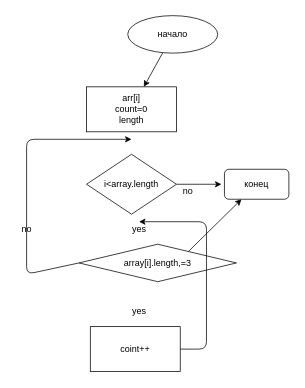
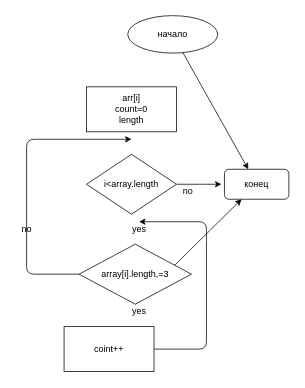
(155, 67) -> (214, 108)
(158, 263) -> (135, 274)
(135, 349) -> (109, 349)
